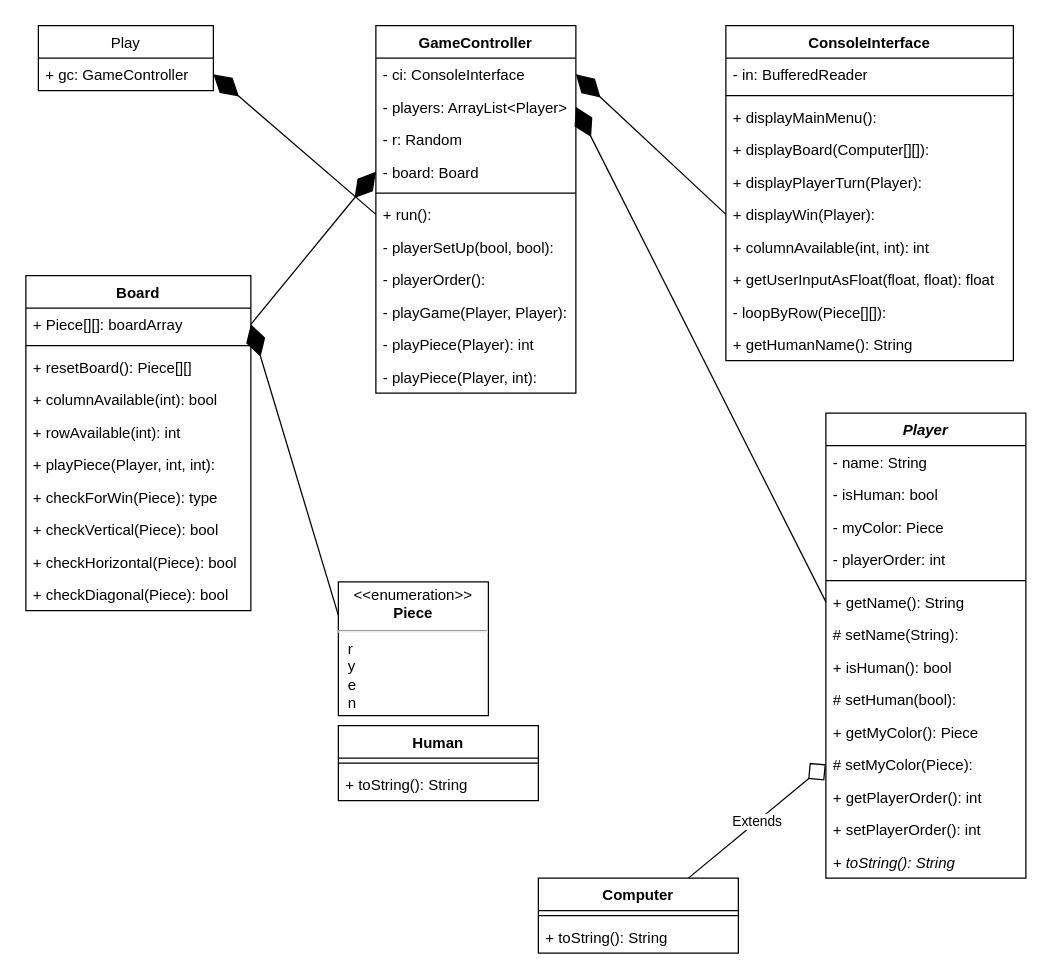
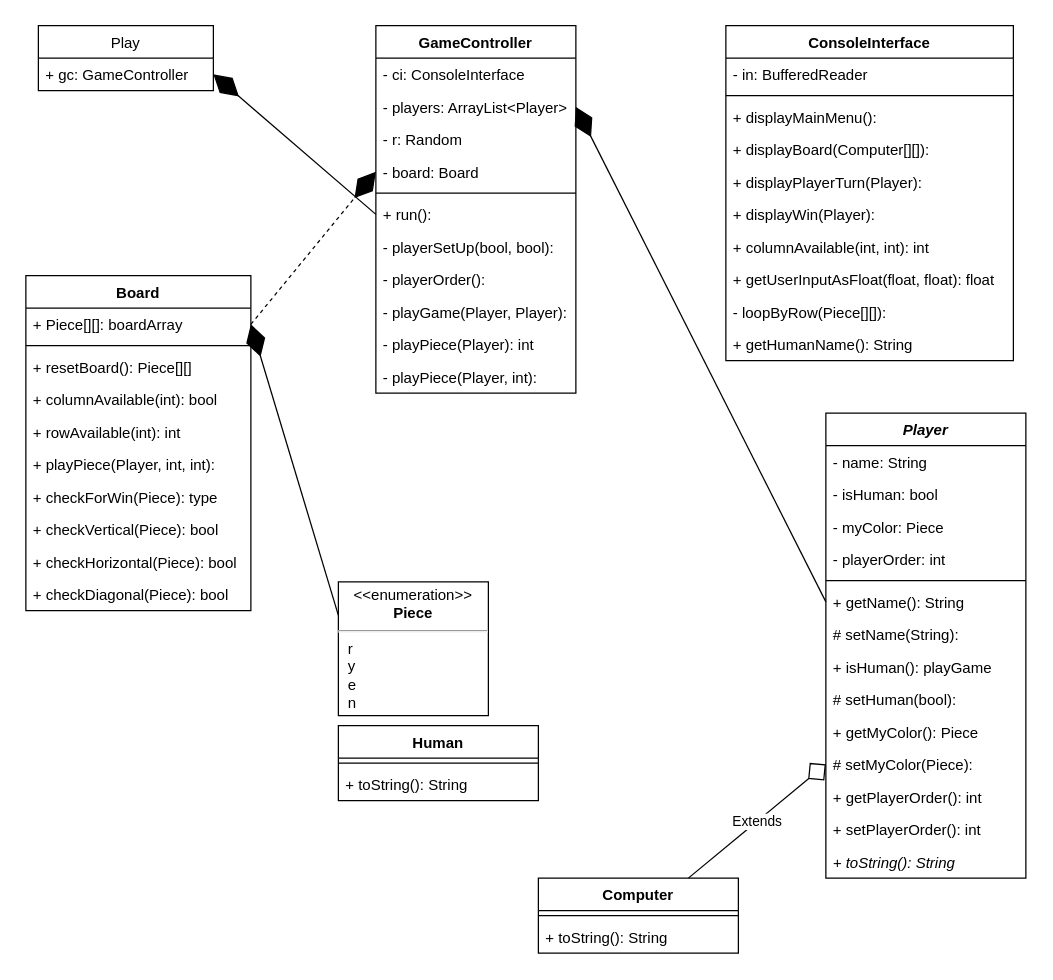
(662, 155) -> none
(303, 261) -> (303, 261)
(894, 668) -> (911, 668)
